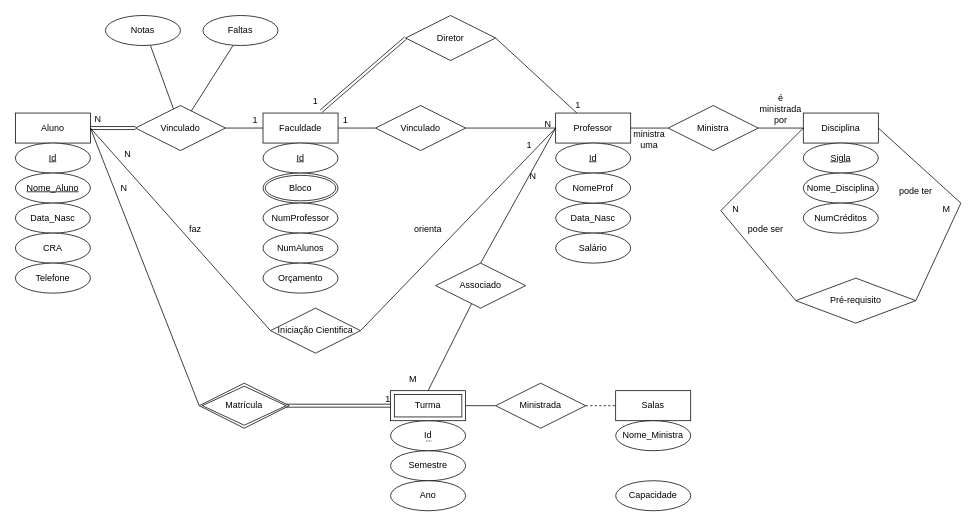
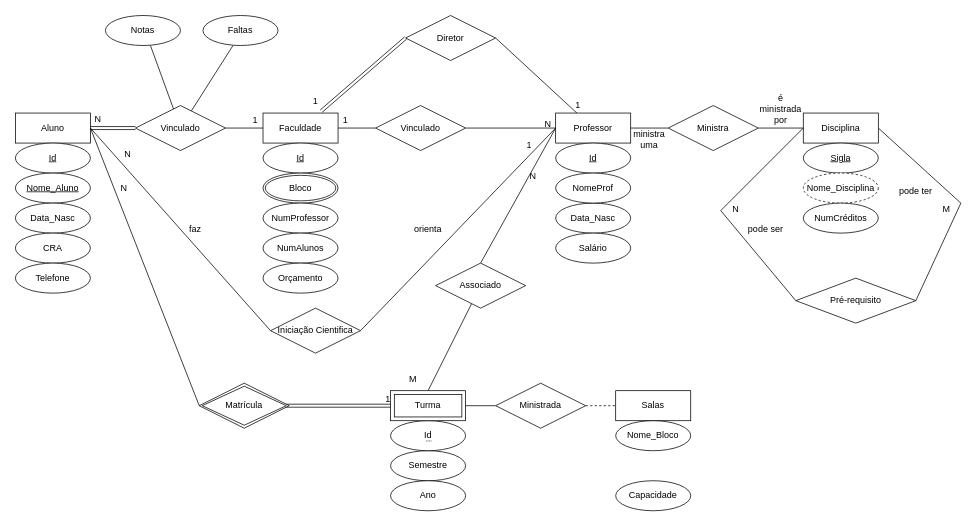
(840, 188) -> (840, 188)
(653, 435) -> (653, 435)
